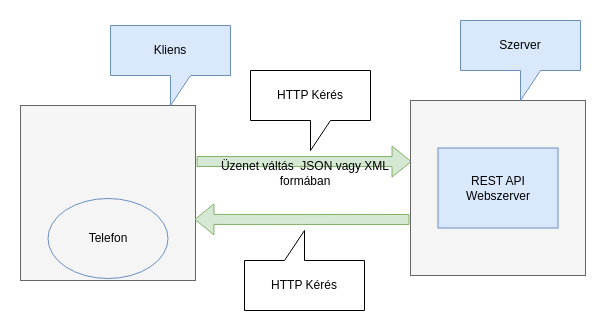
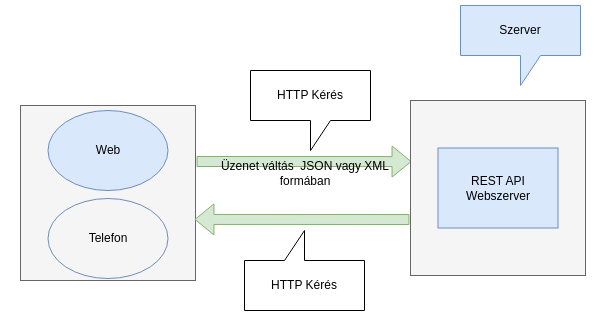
(521, 61) -> (521, 46)
(171, 66) -> none
none -> (108, 151)
